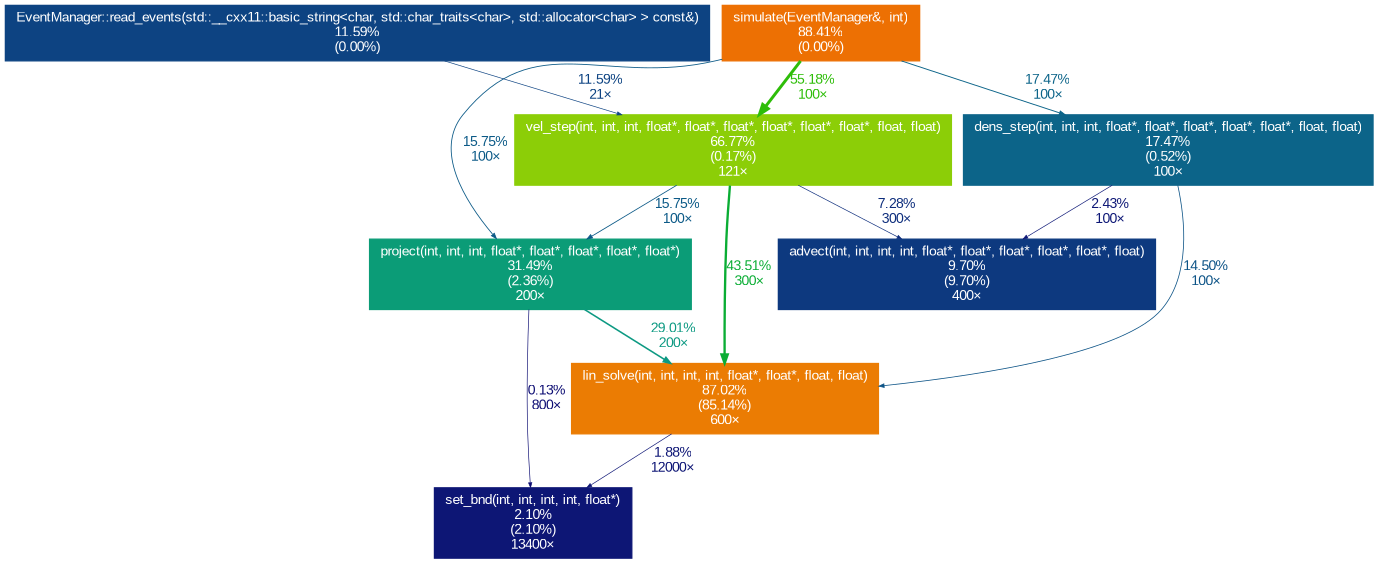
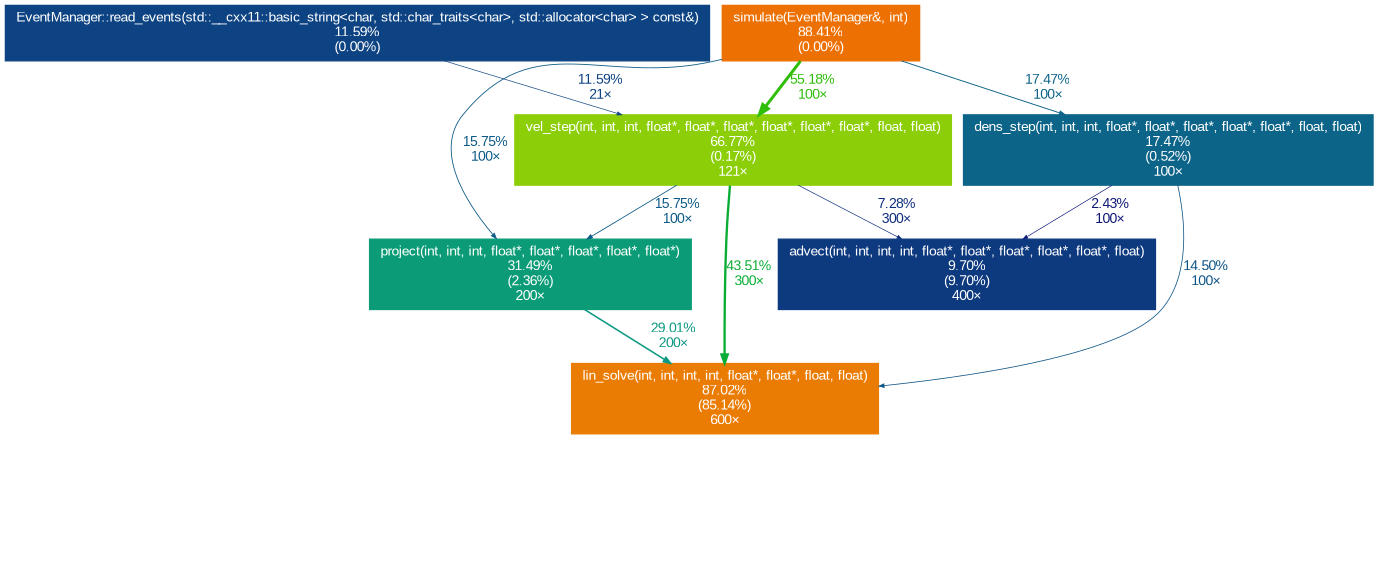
(533, 523) -> none
